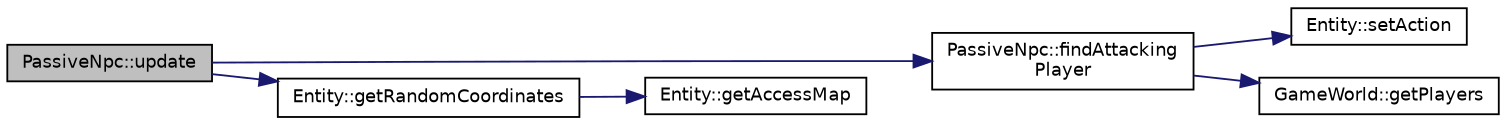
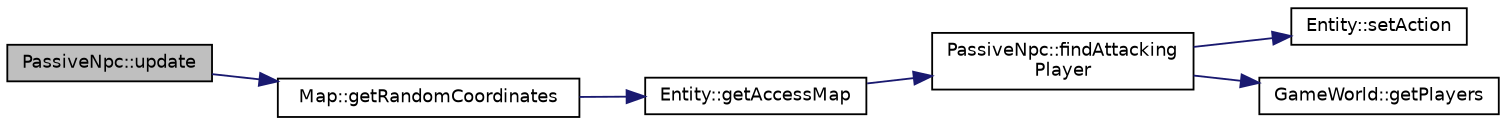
(563, 61) -> (890, 81)
(429, 98) -> (429, 98)
